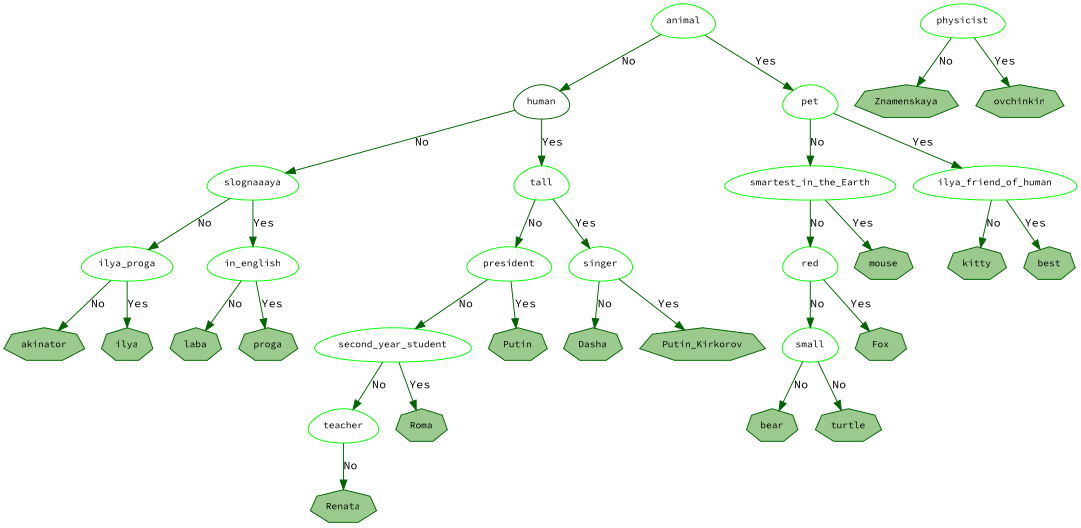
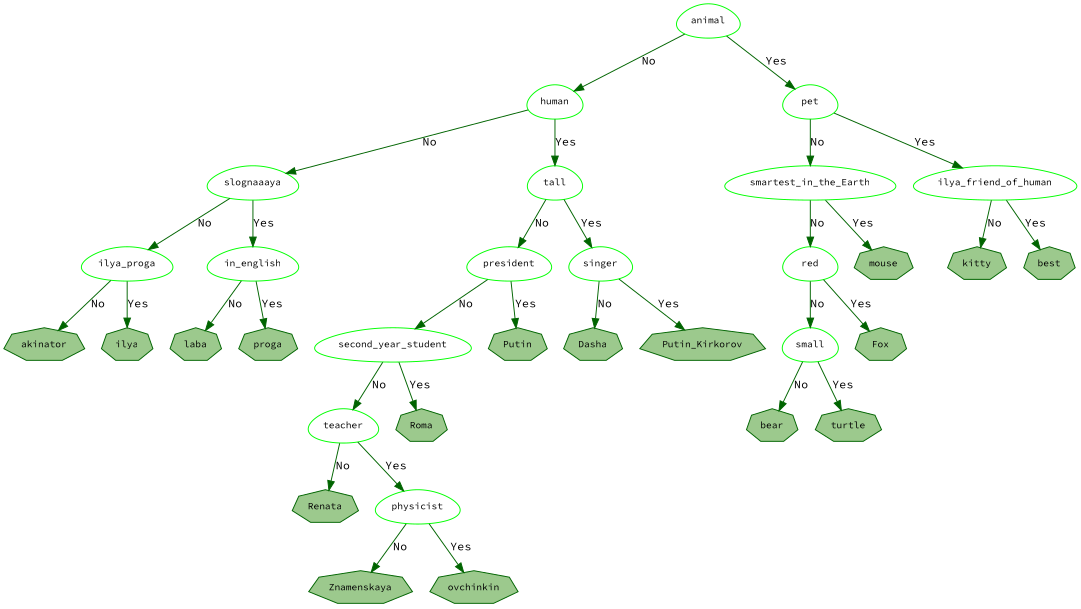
(542, 102) -> (555, 102)
(840, 385) -> (843, 385)
none -> (377, 463)
